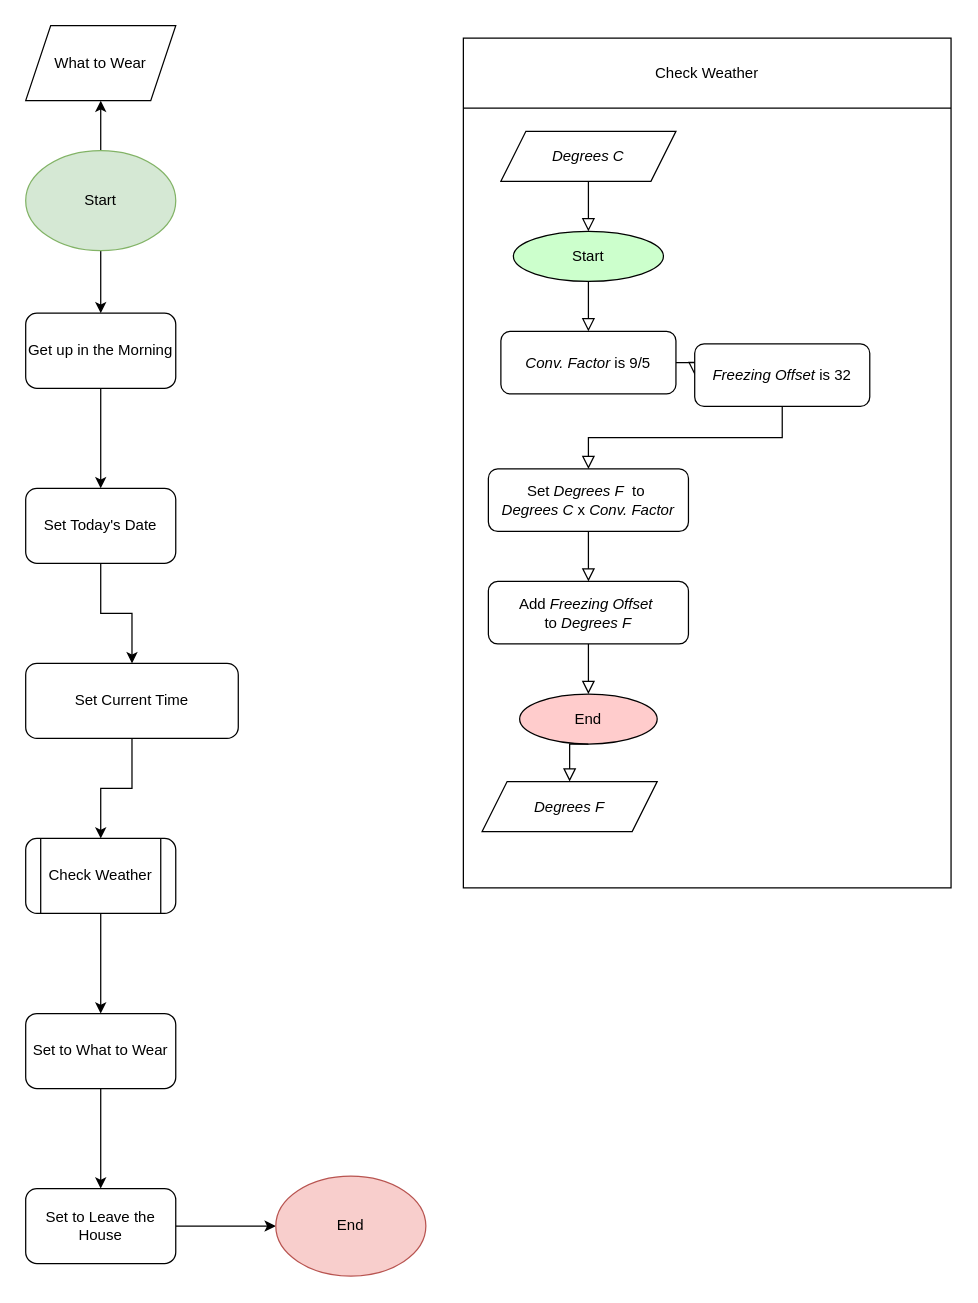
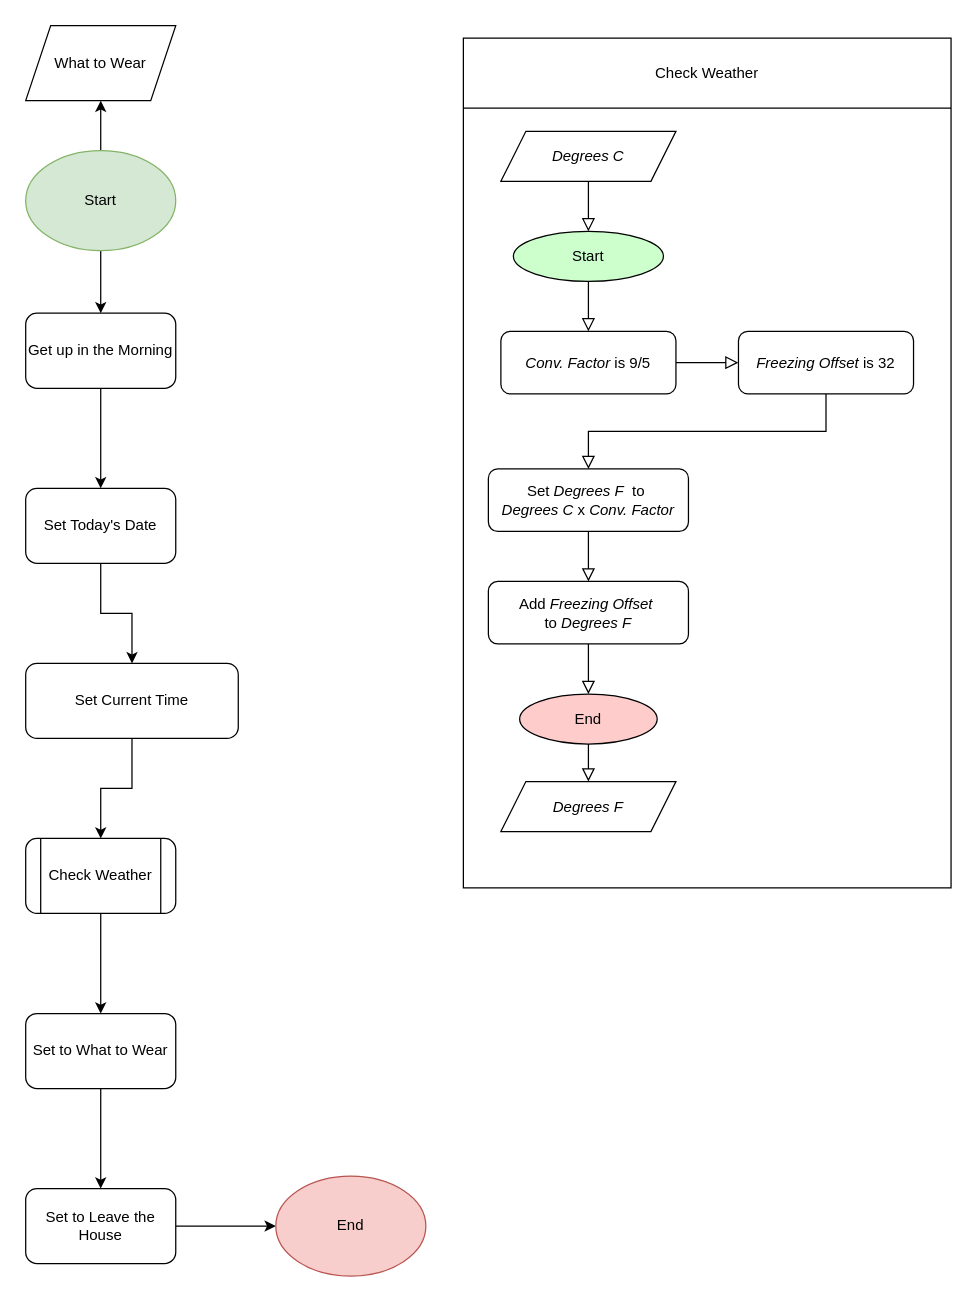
(782, 375) -> (826, 363)
(569, 806) -> (588, 806)
